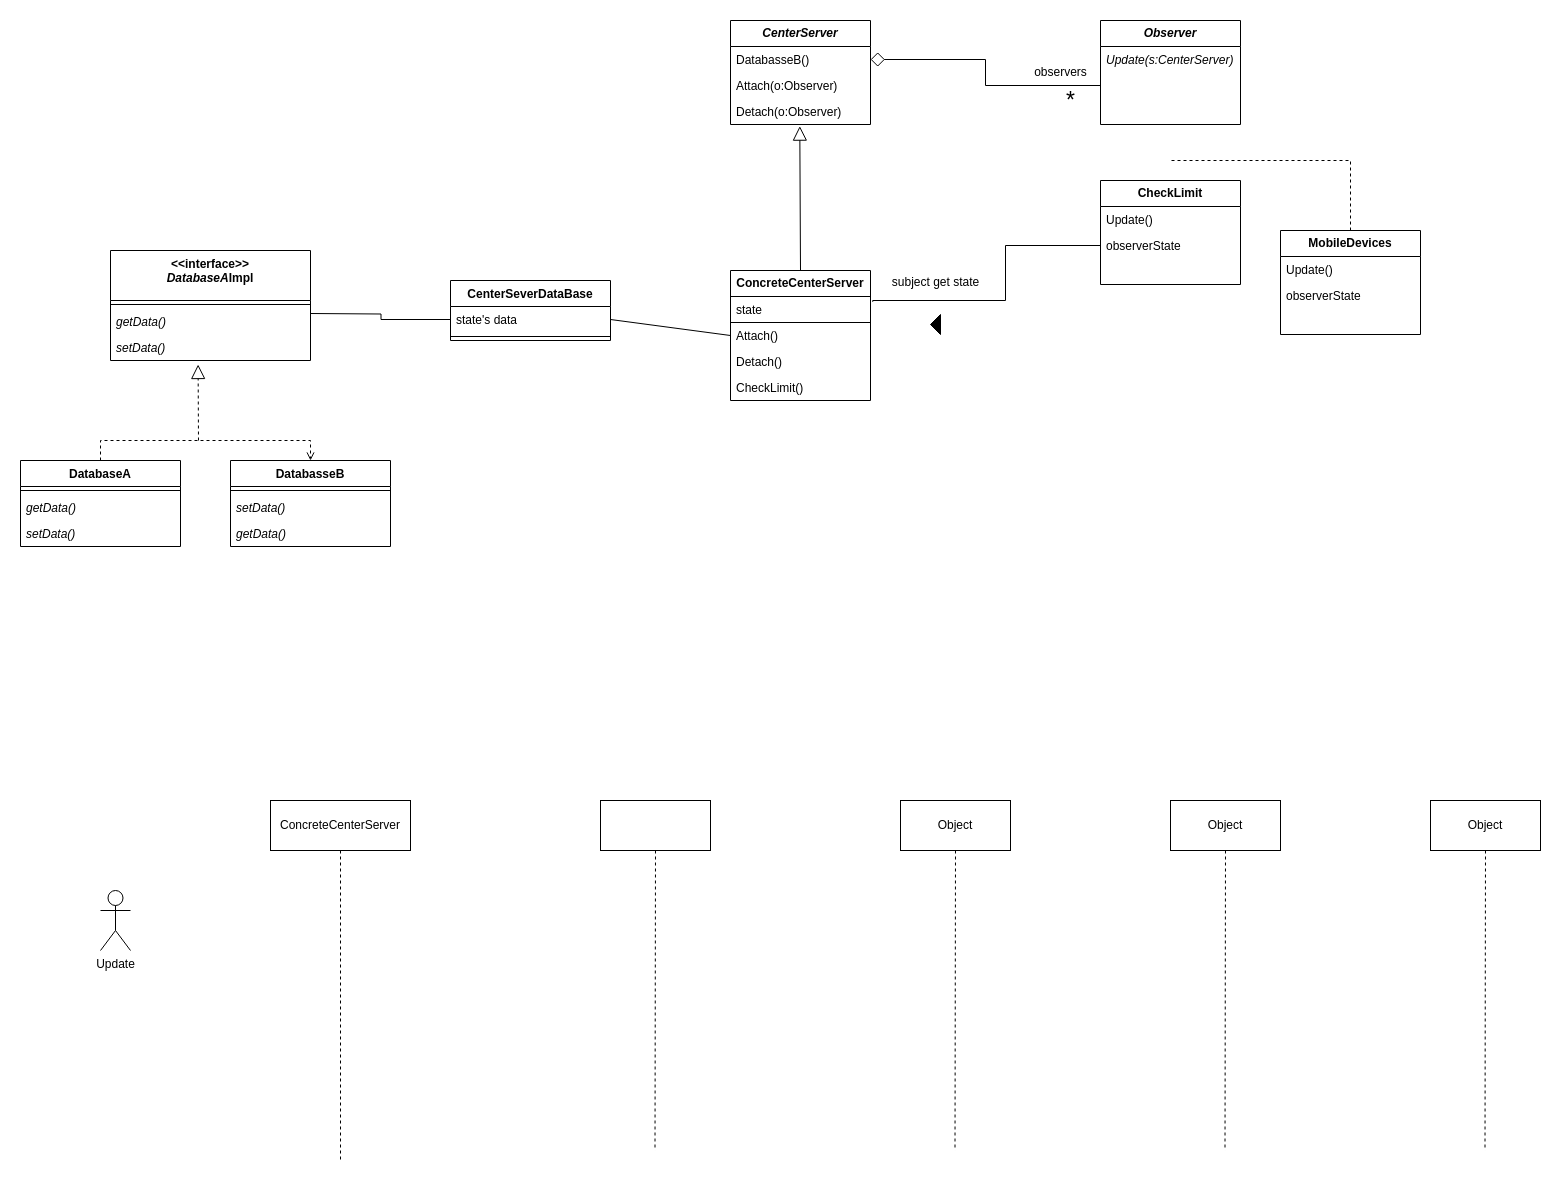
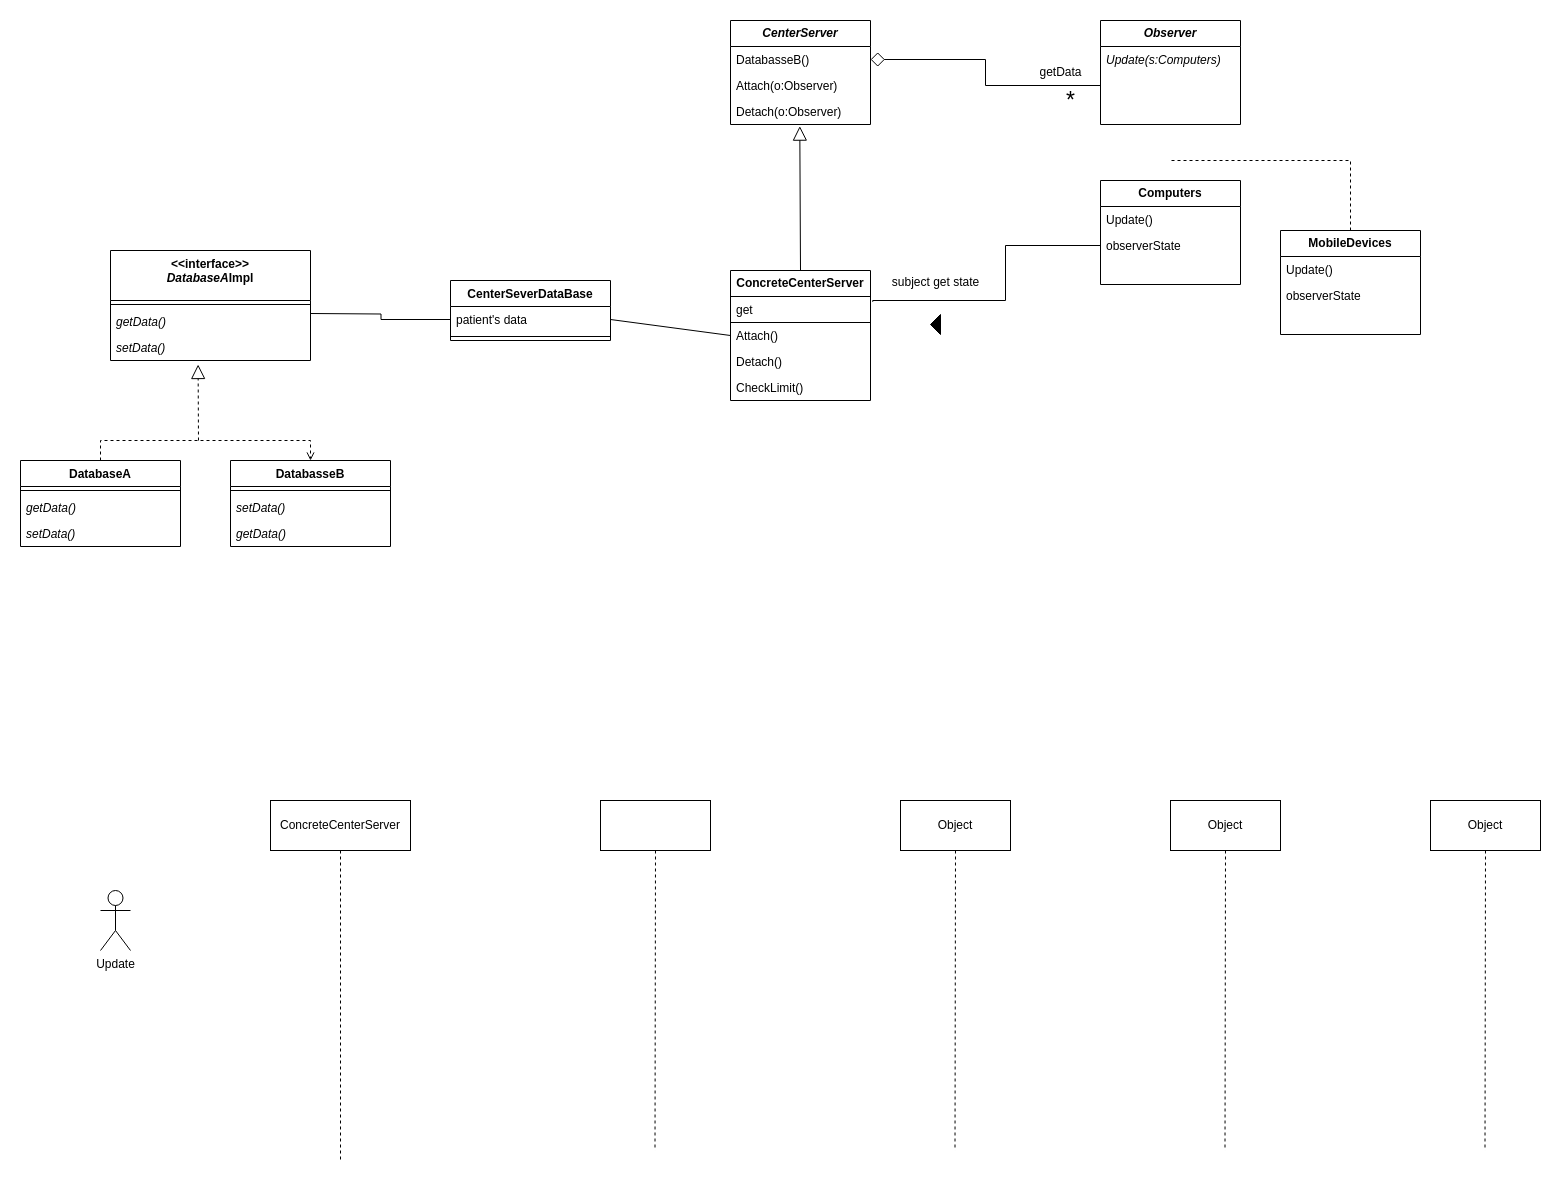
(1172, 68) -> (1169, 61)
(1061, 73) -> (1061, 73)
(1171, 194) -> (1171, 194)
(753, 311) -> (747, 311)
(494, 321) -> (499, 321)
